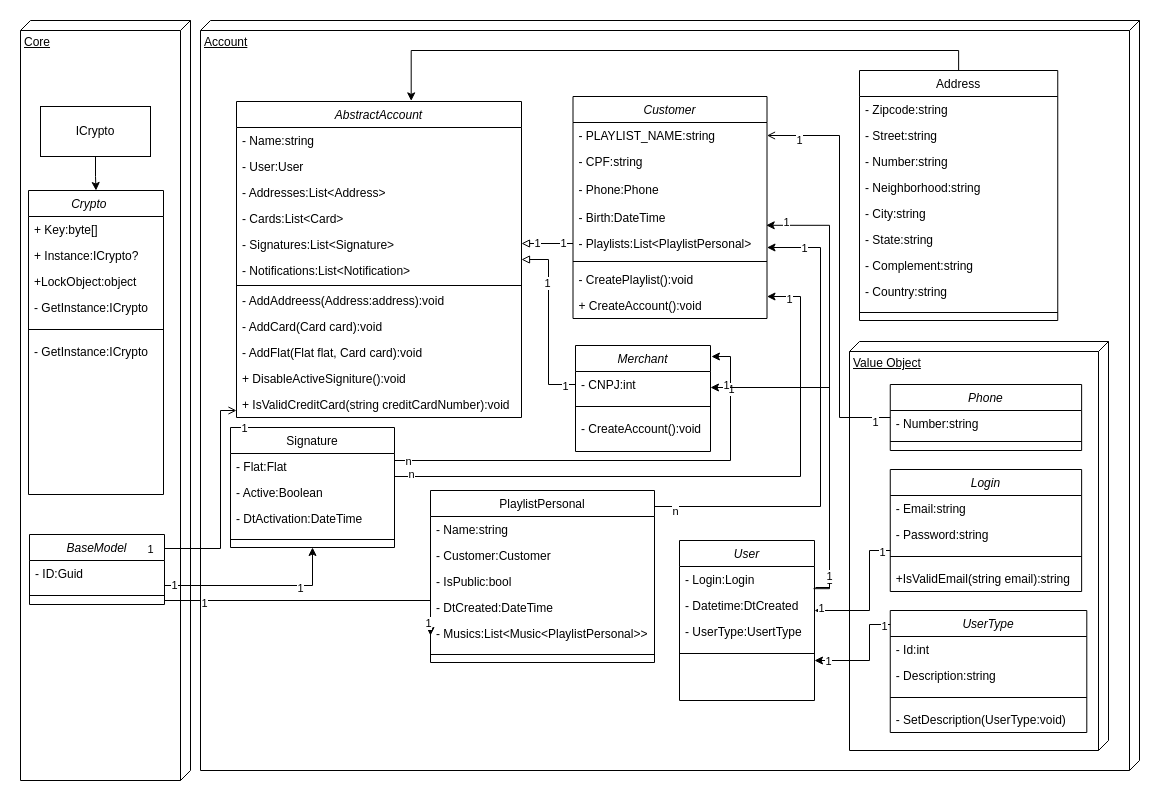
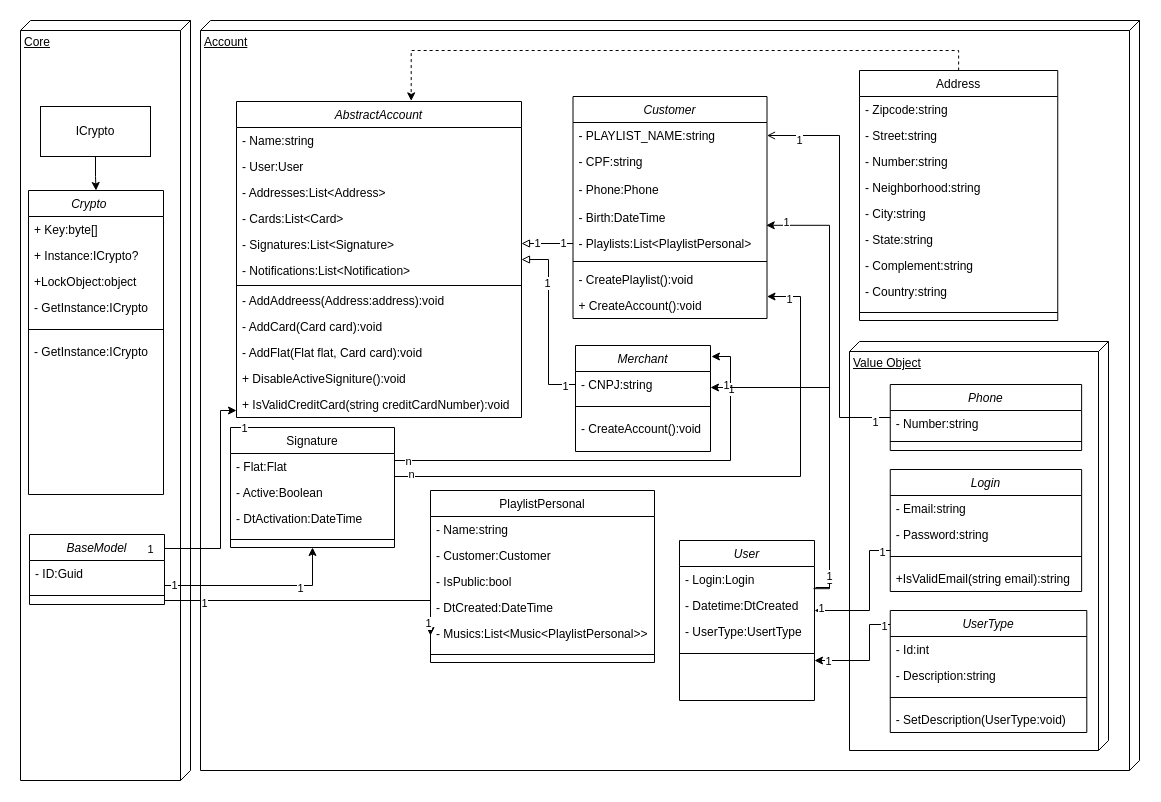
(672, 51) -> (672, 51)
(610, 385) -> (620, 385)
(230, 411) -> (228, 411)
(821, 437) -> none
